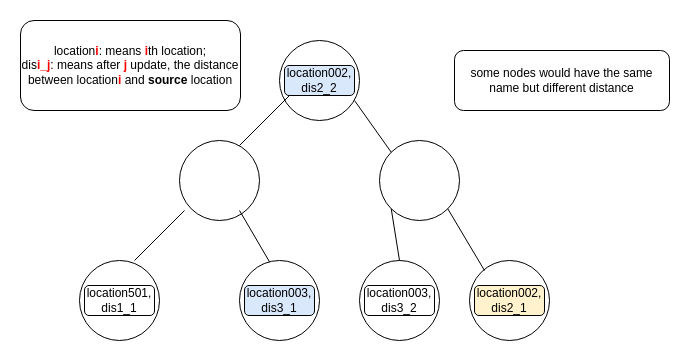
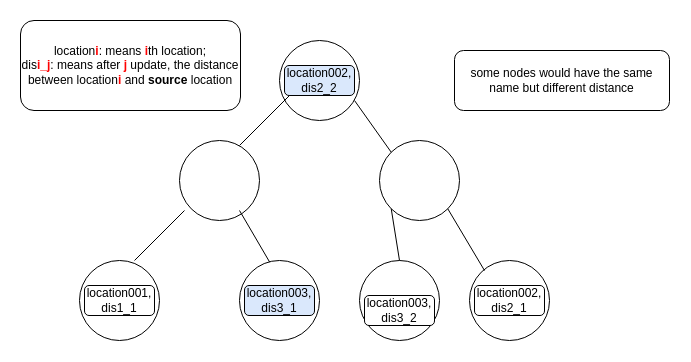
(120, 301) -> (120, 301)
(400, 301) -> (400, 311)
(510, 301) -> (510, 301)
